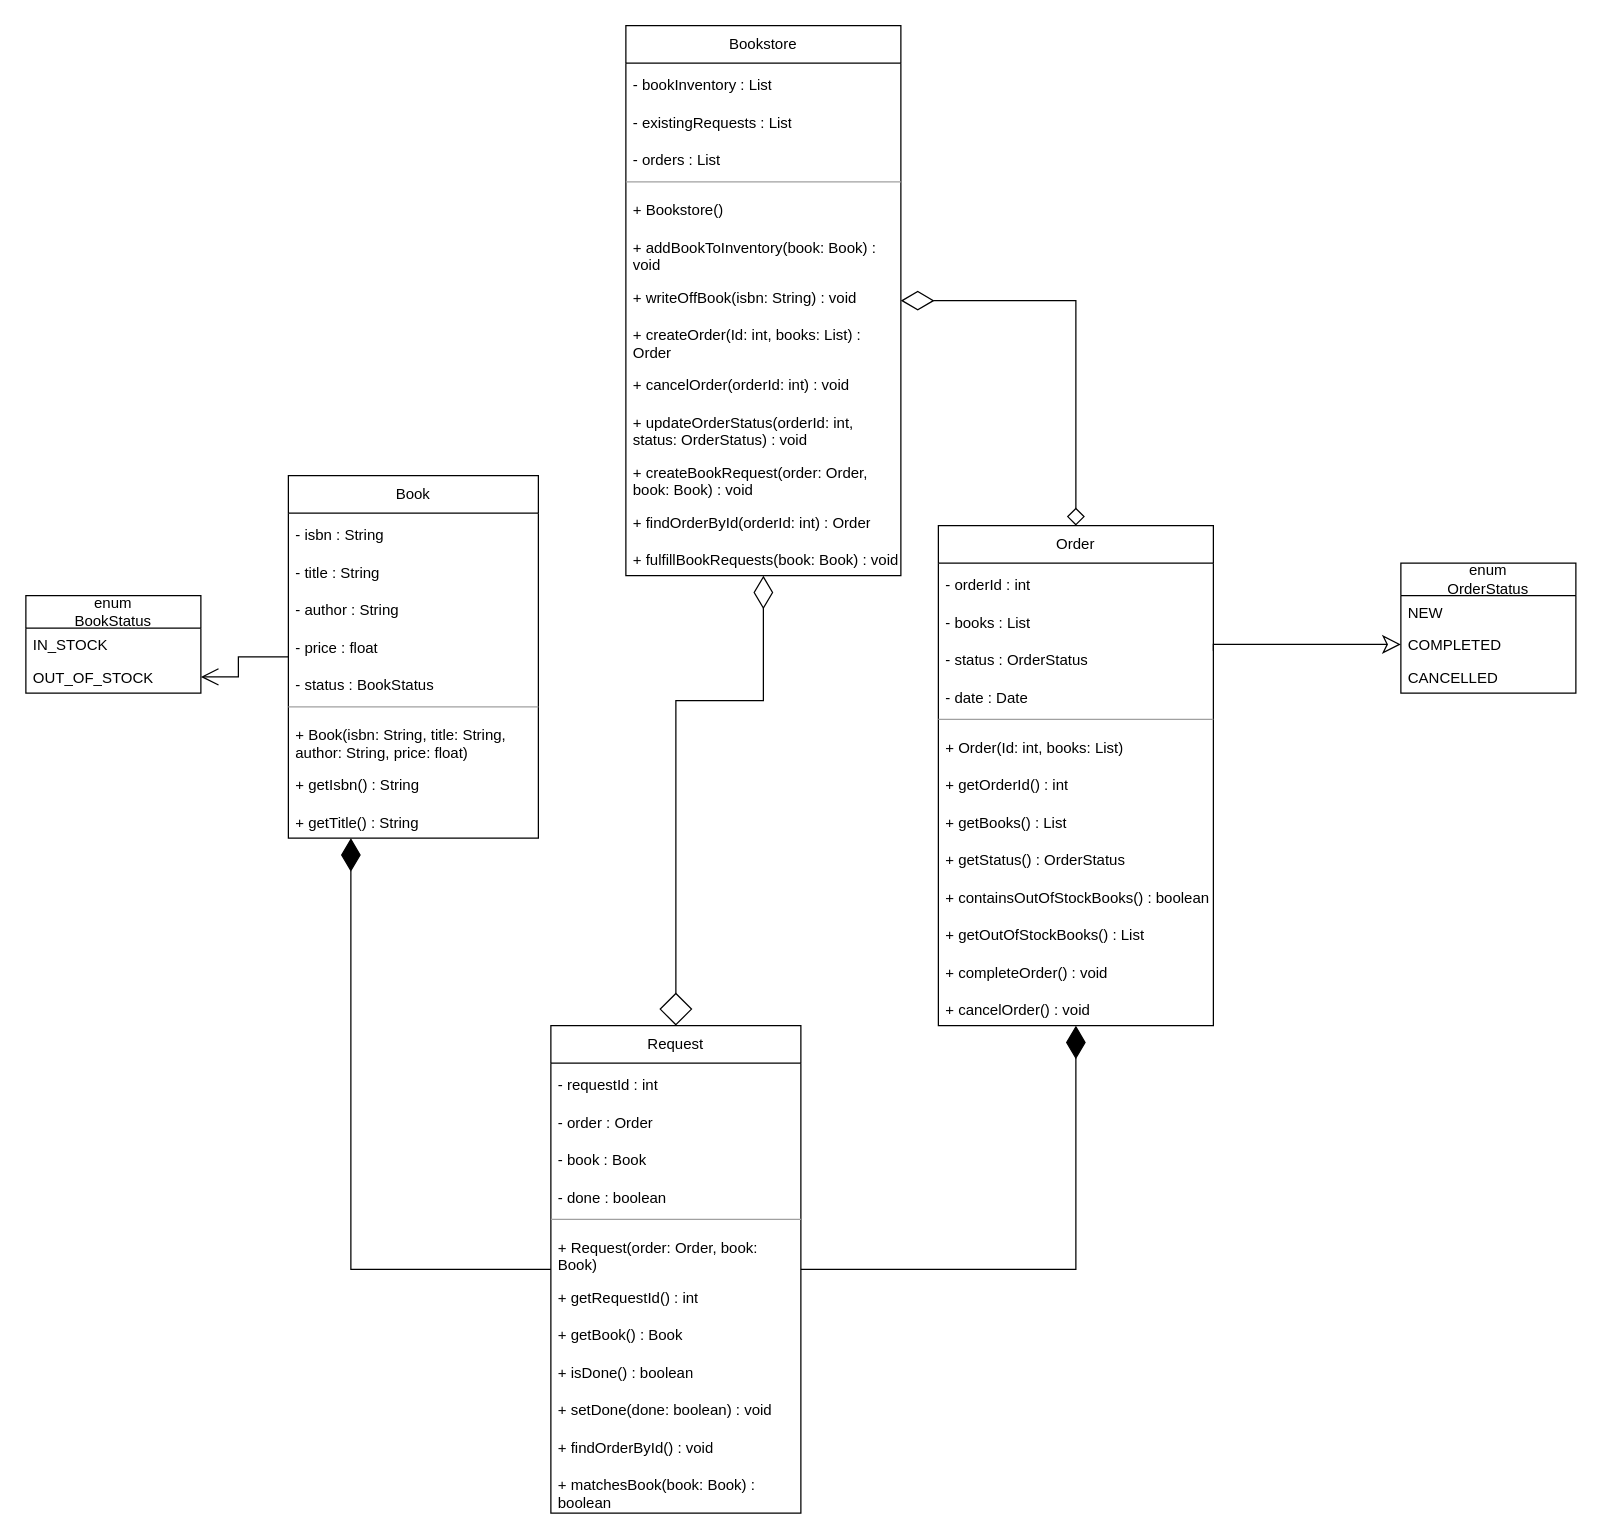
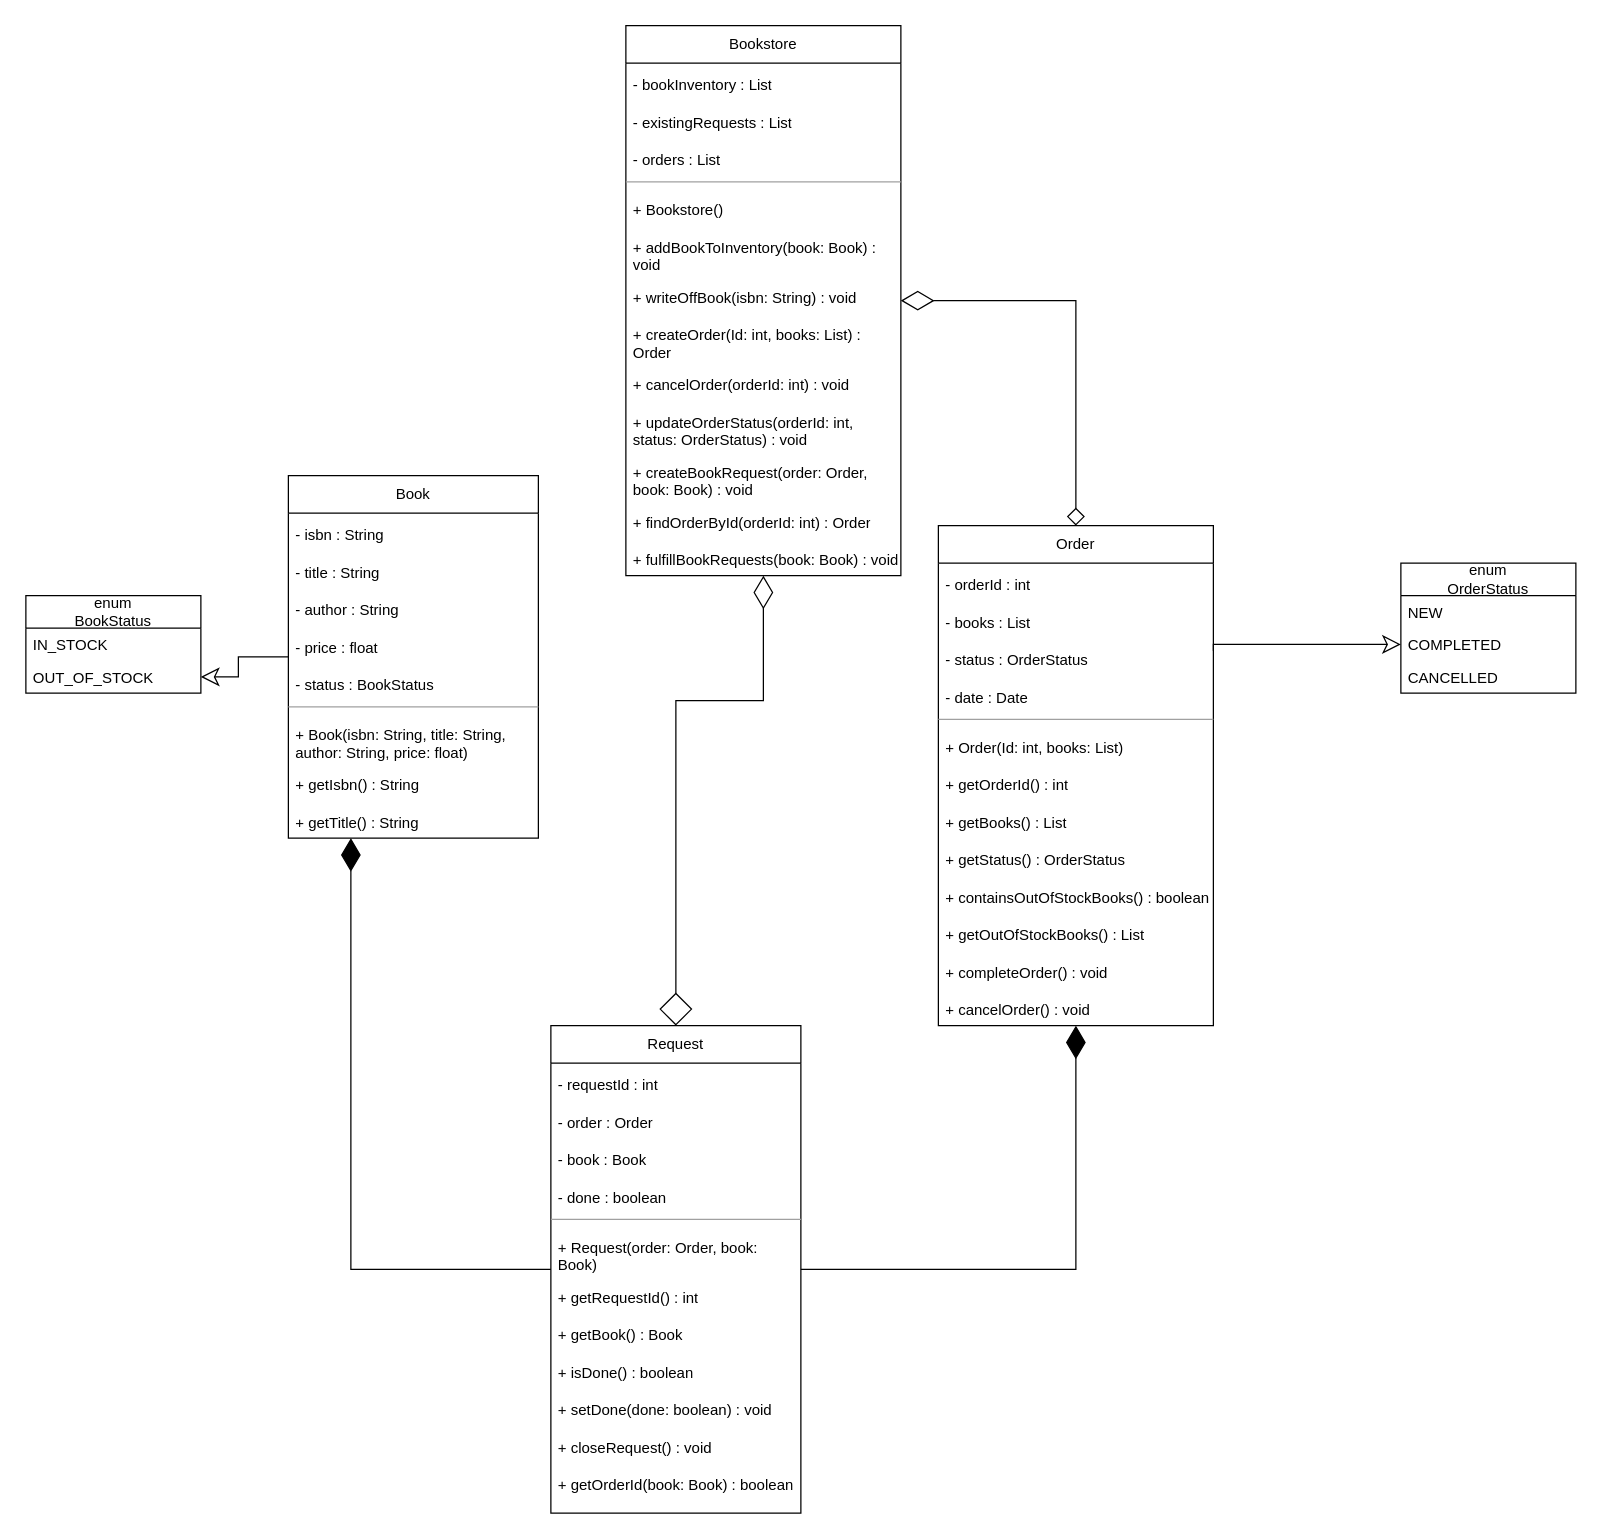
(211, 677) -> (216, 677)
(647, 1448) -> (643, 1448)
(679, 1495) -> (679, 1495)
